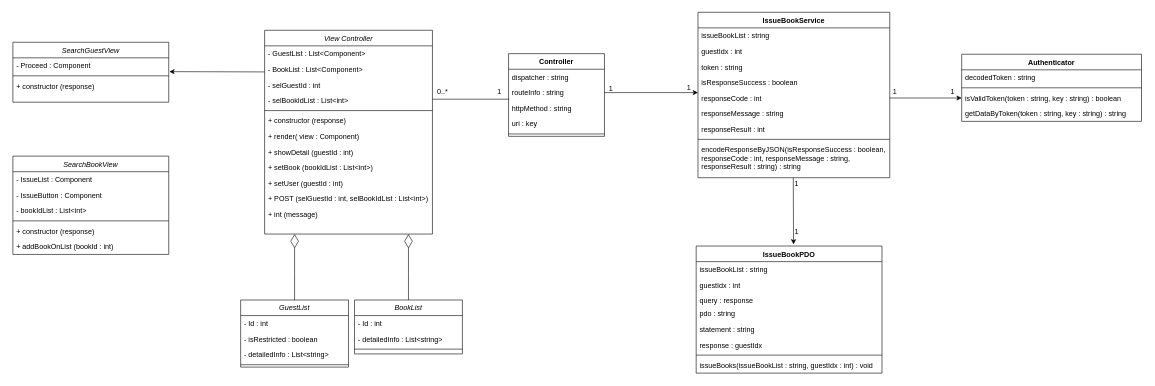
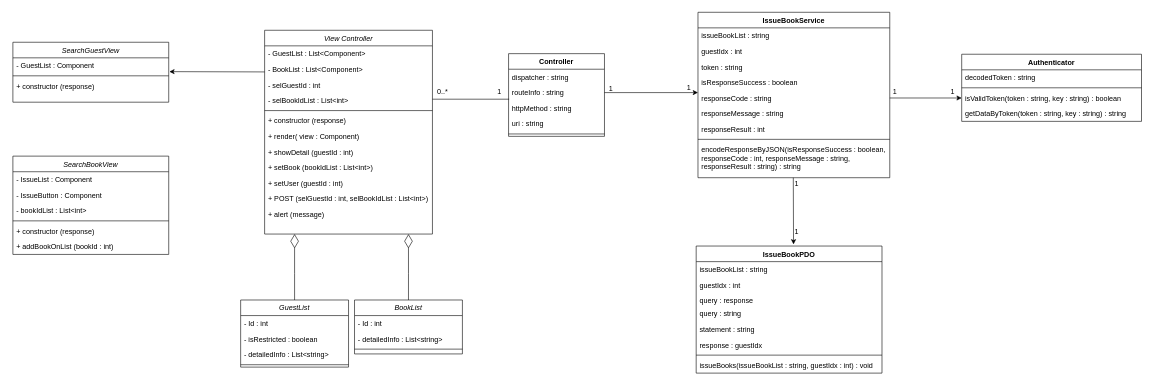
(54, 66) -> (57, 66)
(734, 98) -> (740, 98)
(526, 124) -> (531, 124)
(295, 215) -> (299, 215)
(720, 314) -> (724, 314)
